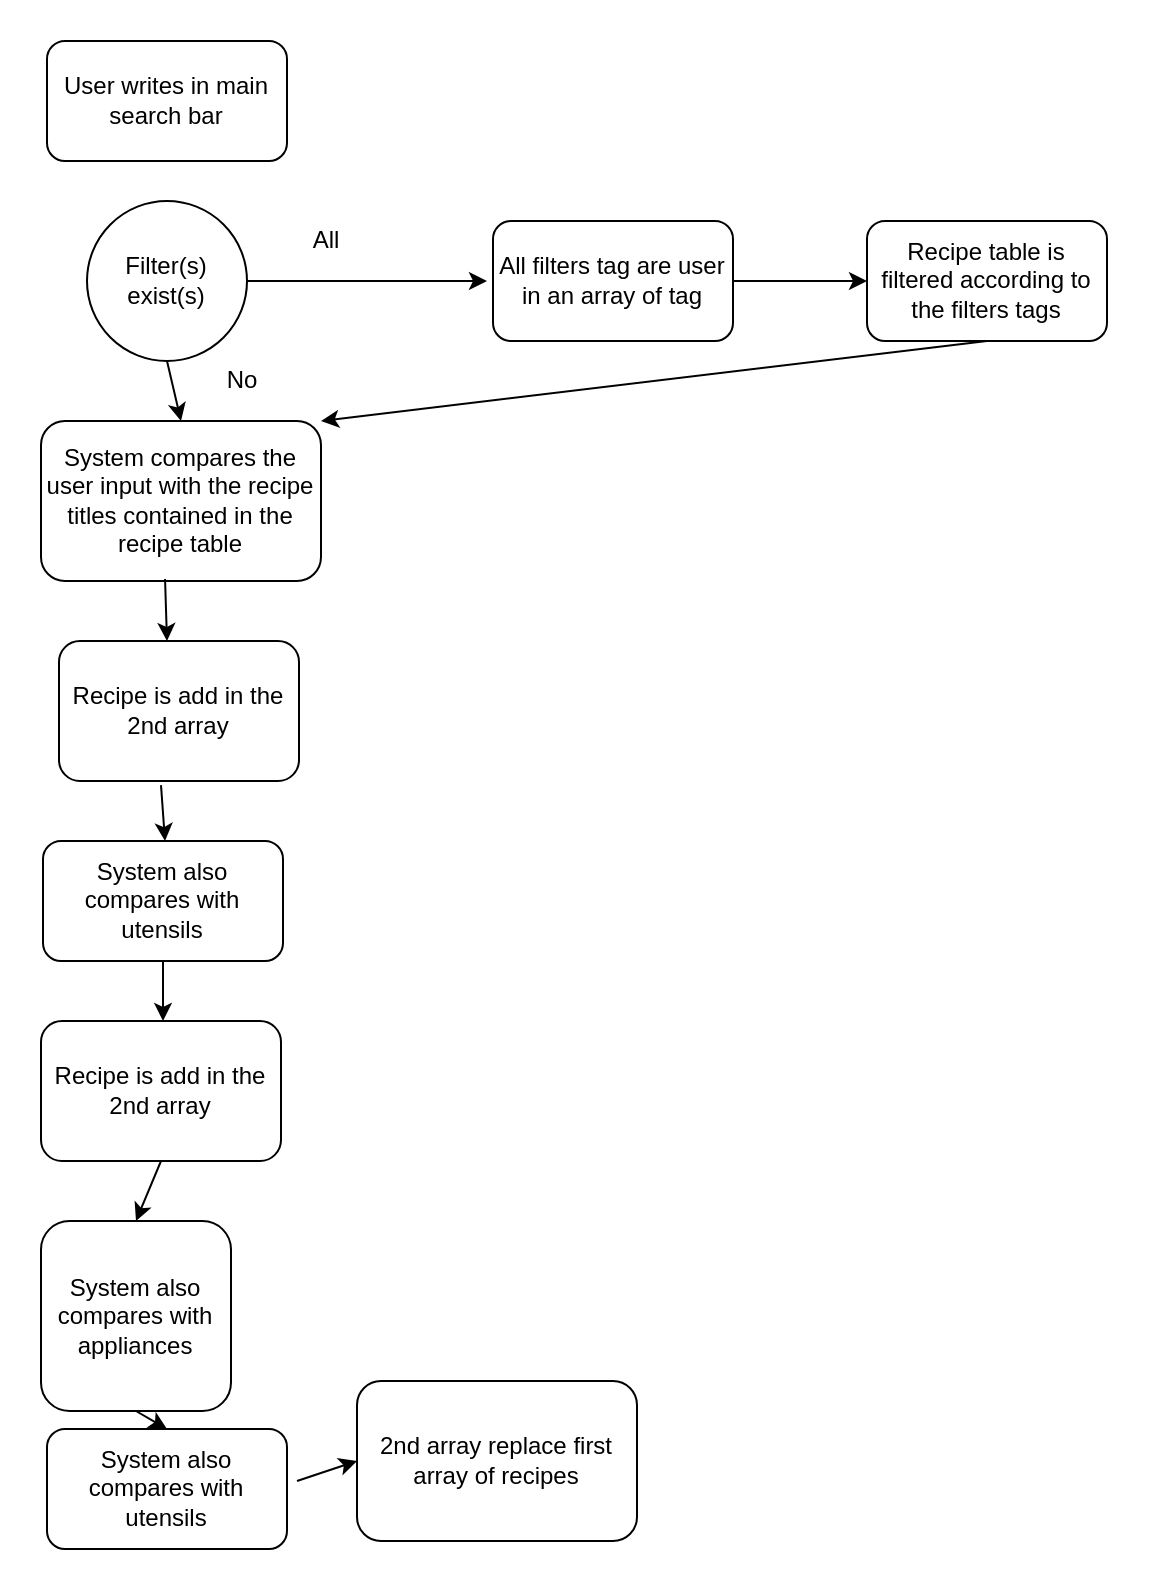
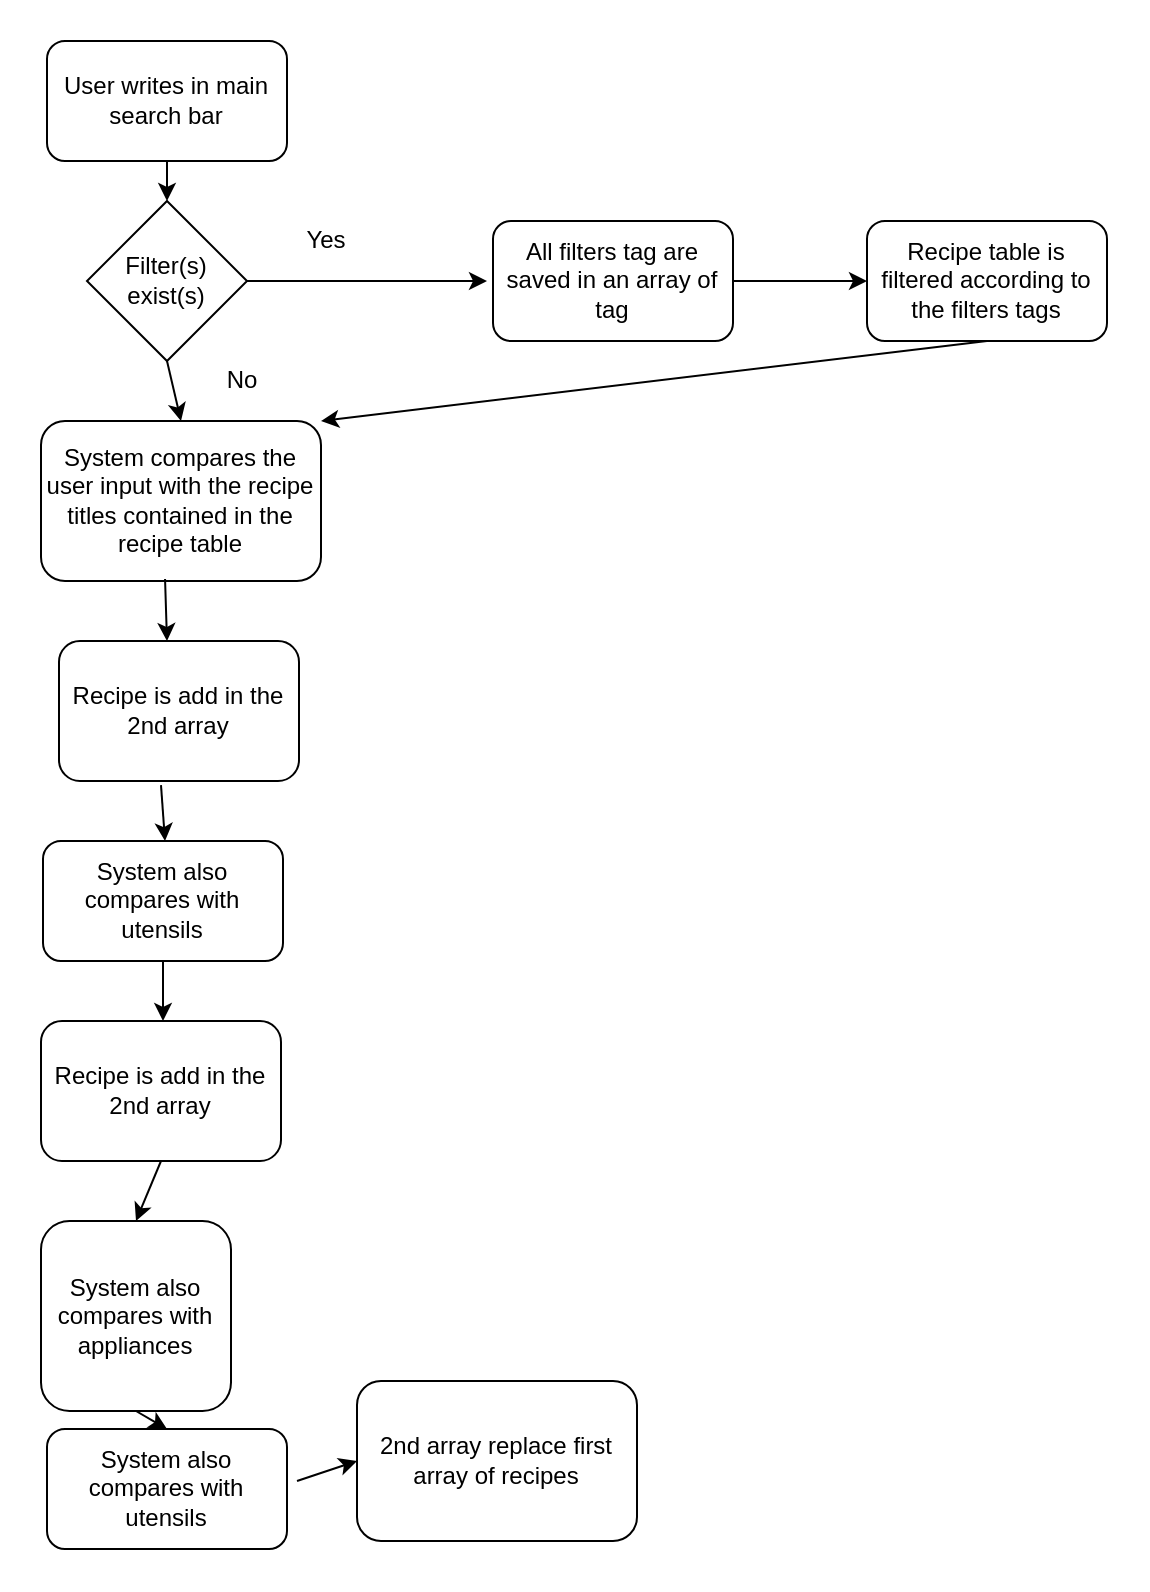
none -> (167, 174)
(327, 241) -> (327, 241)
(167, 281) -> (167, 281)
(613, 281) -> (613, 281)
